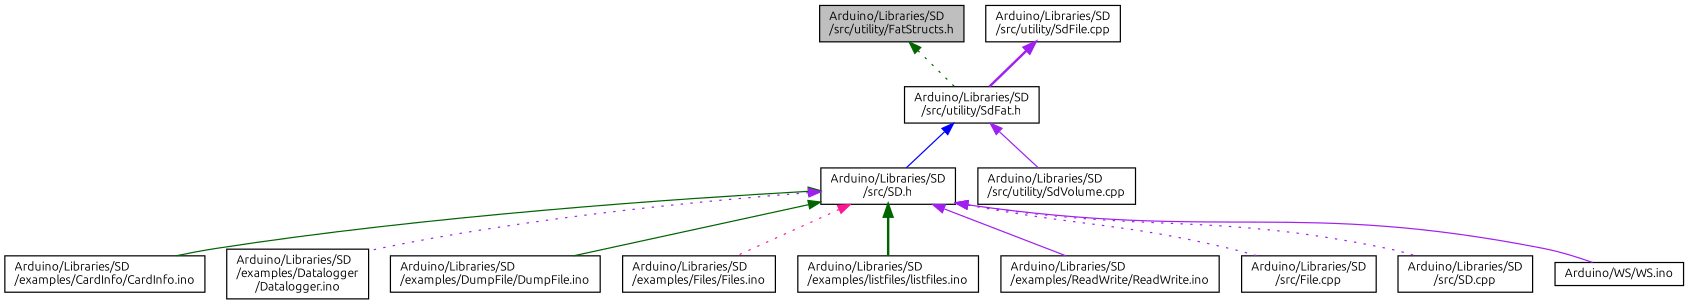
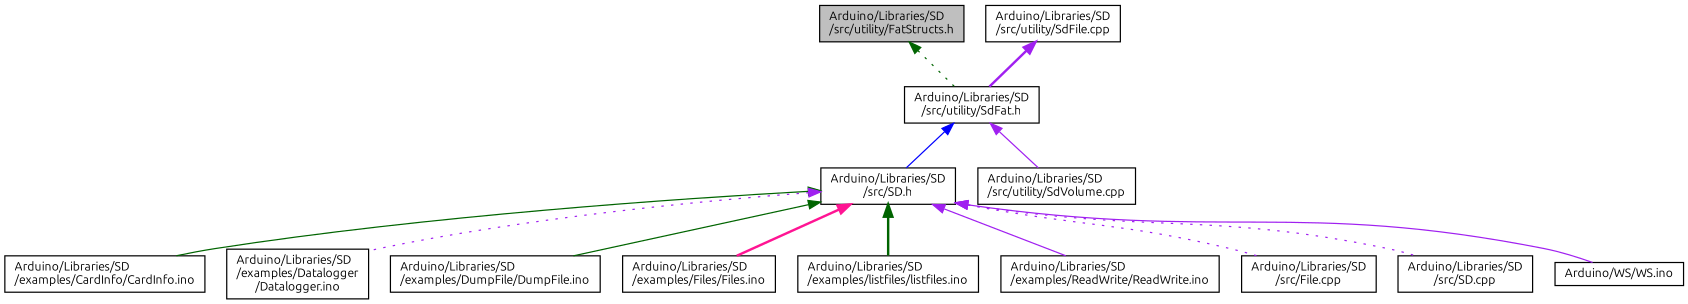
(788, 233) -> (788, 233)
